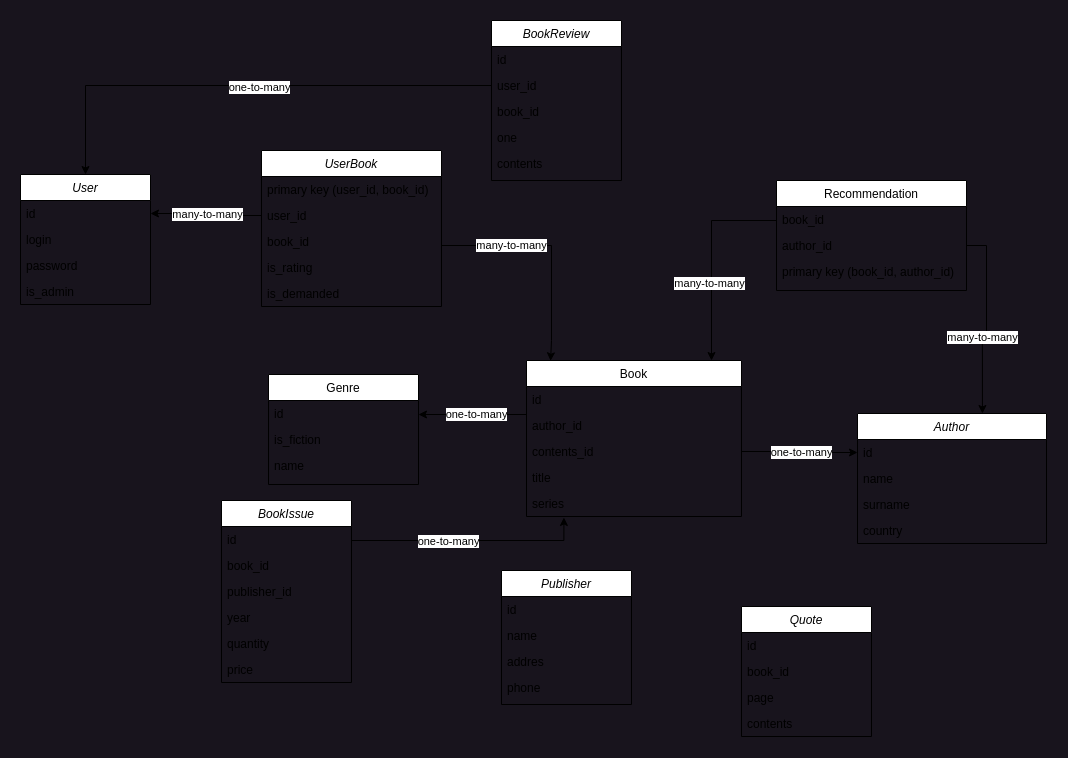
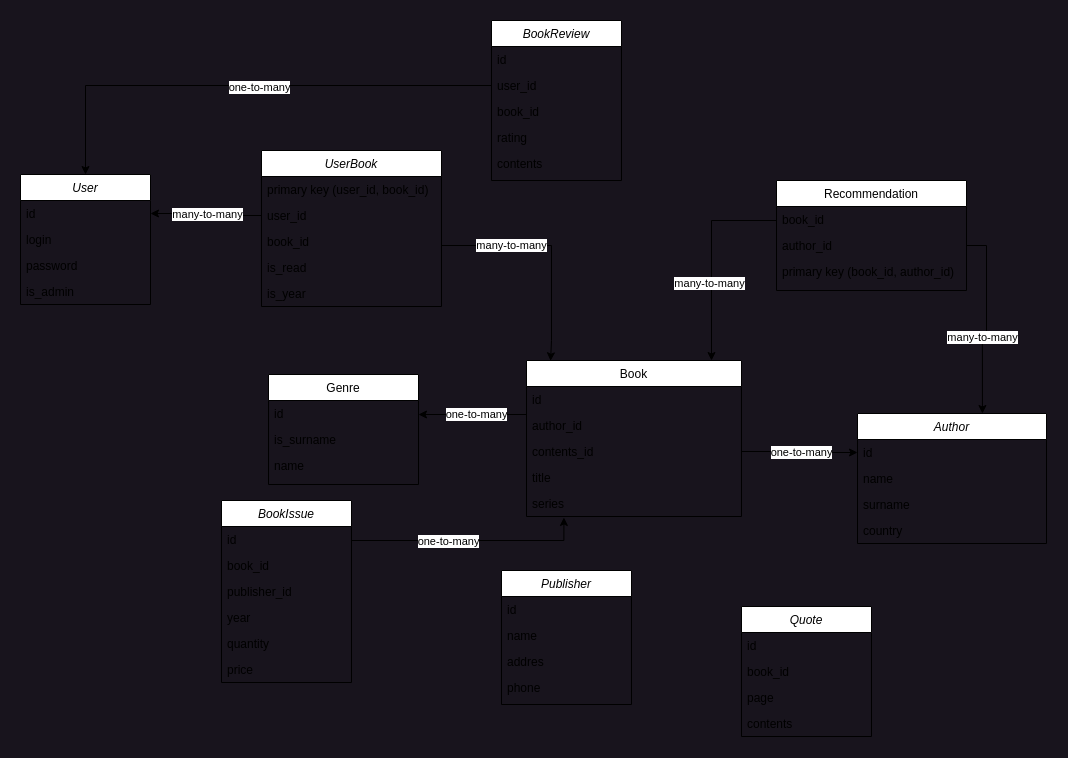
(507, 138) -> (516, 138)
(294, 268) -> (289, 268)
(302, 294) -> (289, 294)
(303, 440) -> (306, 440)
